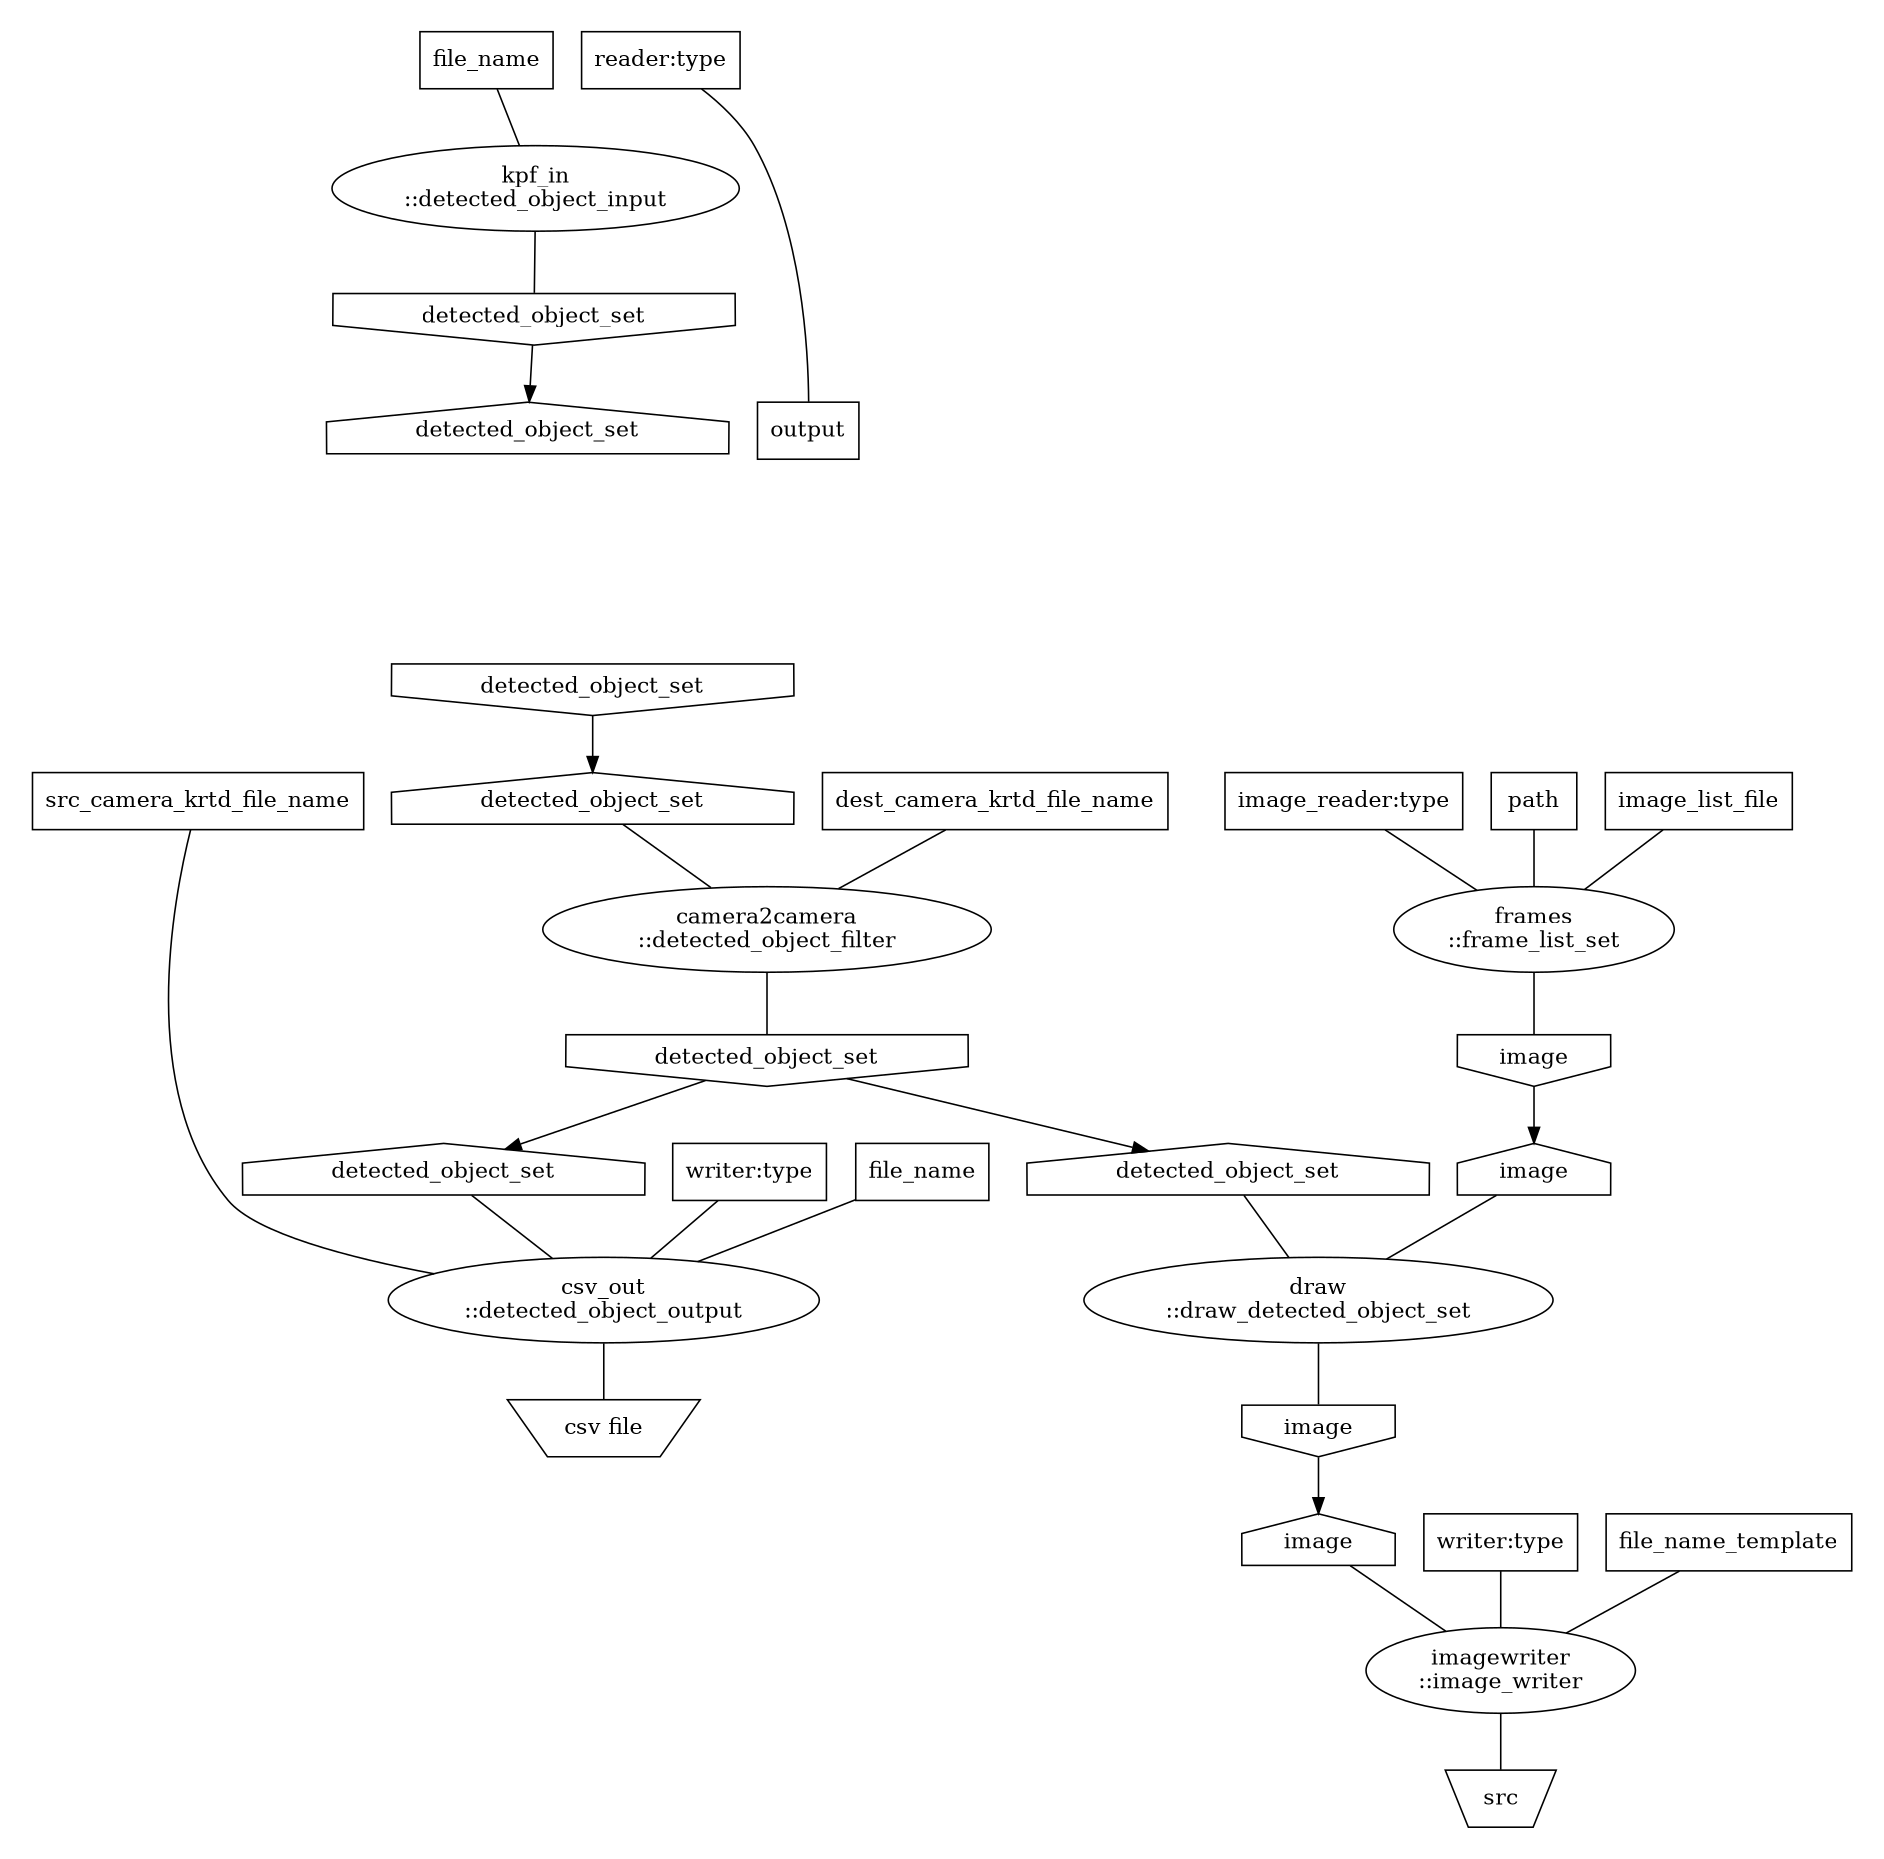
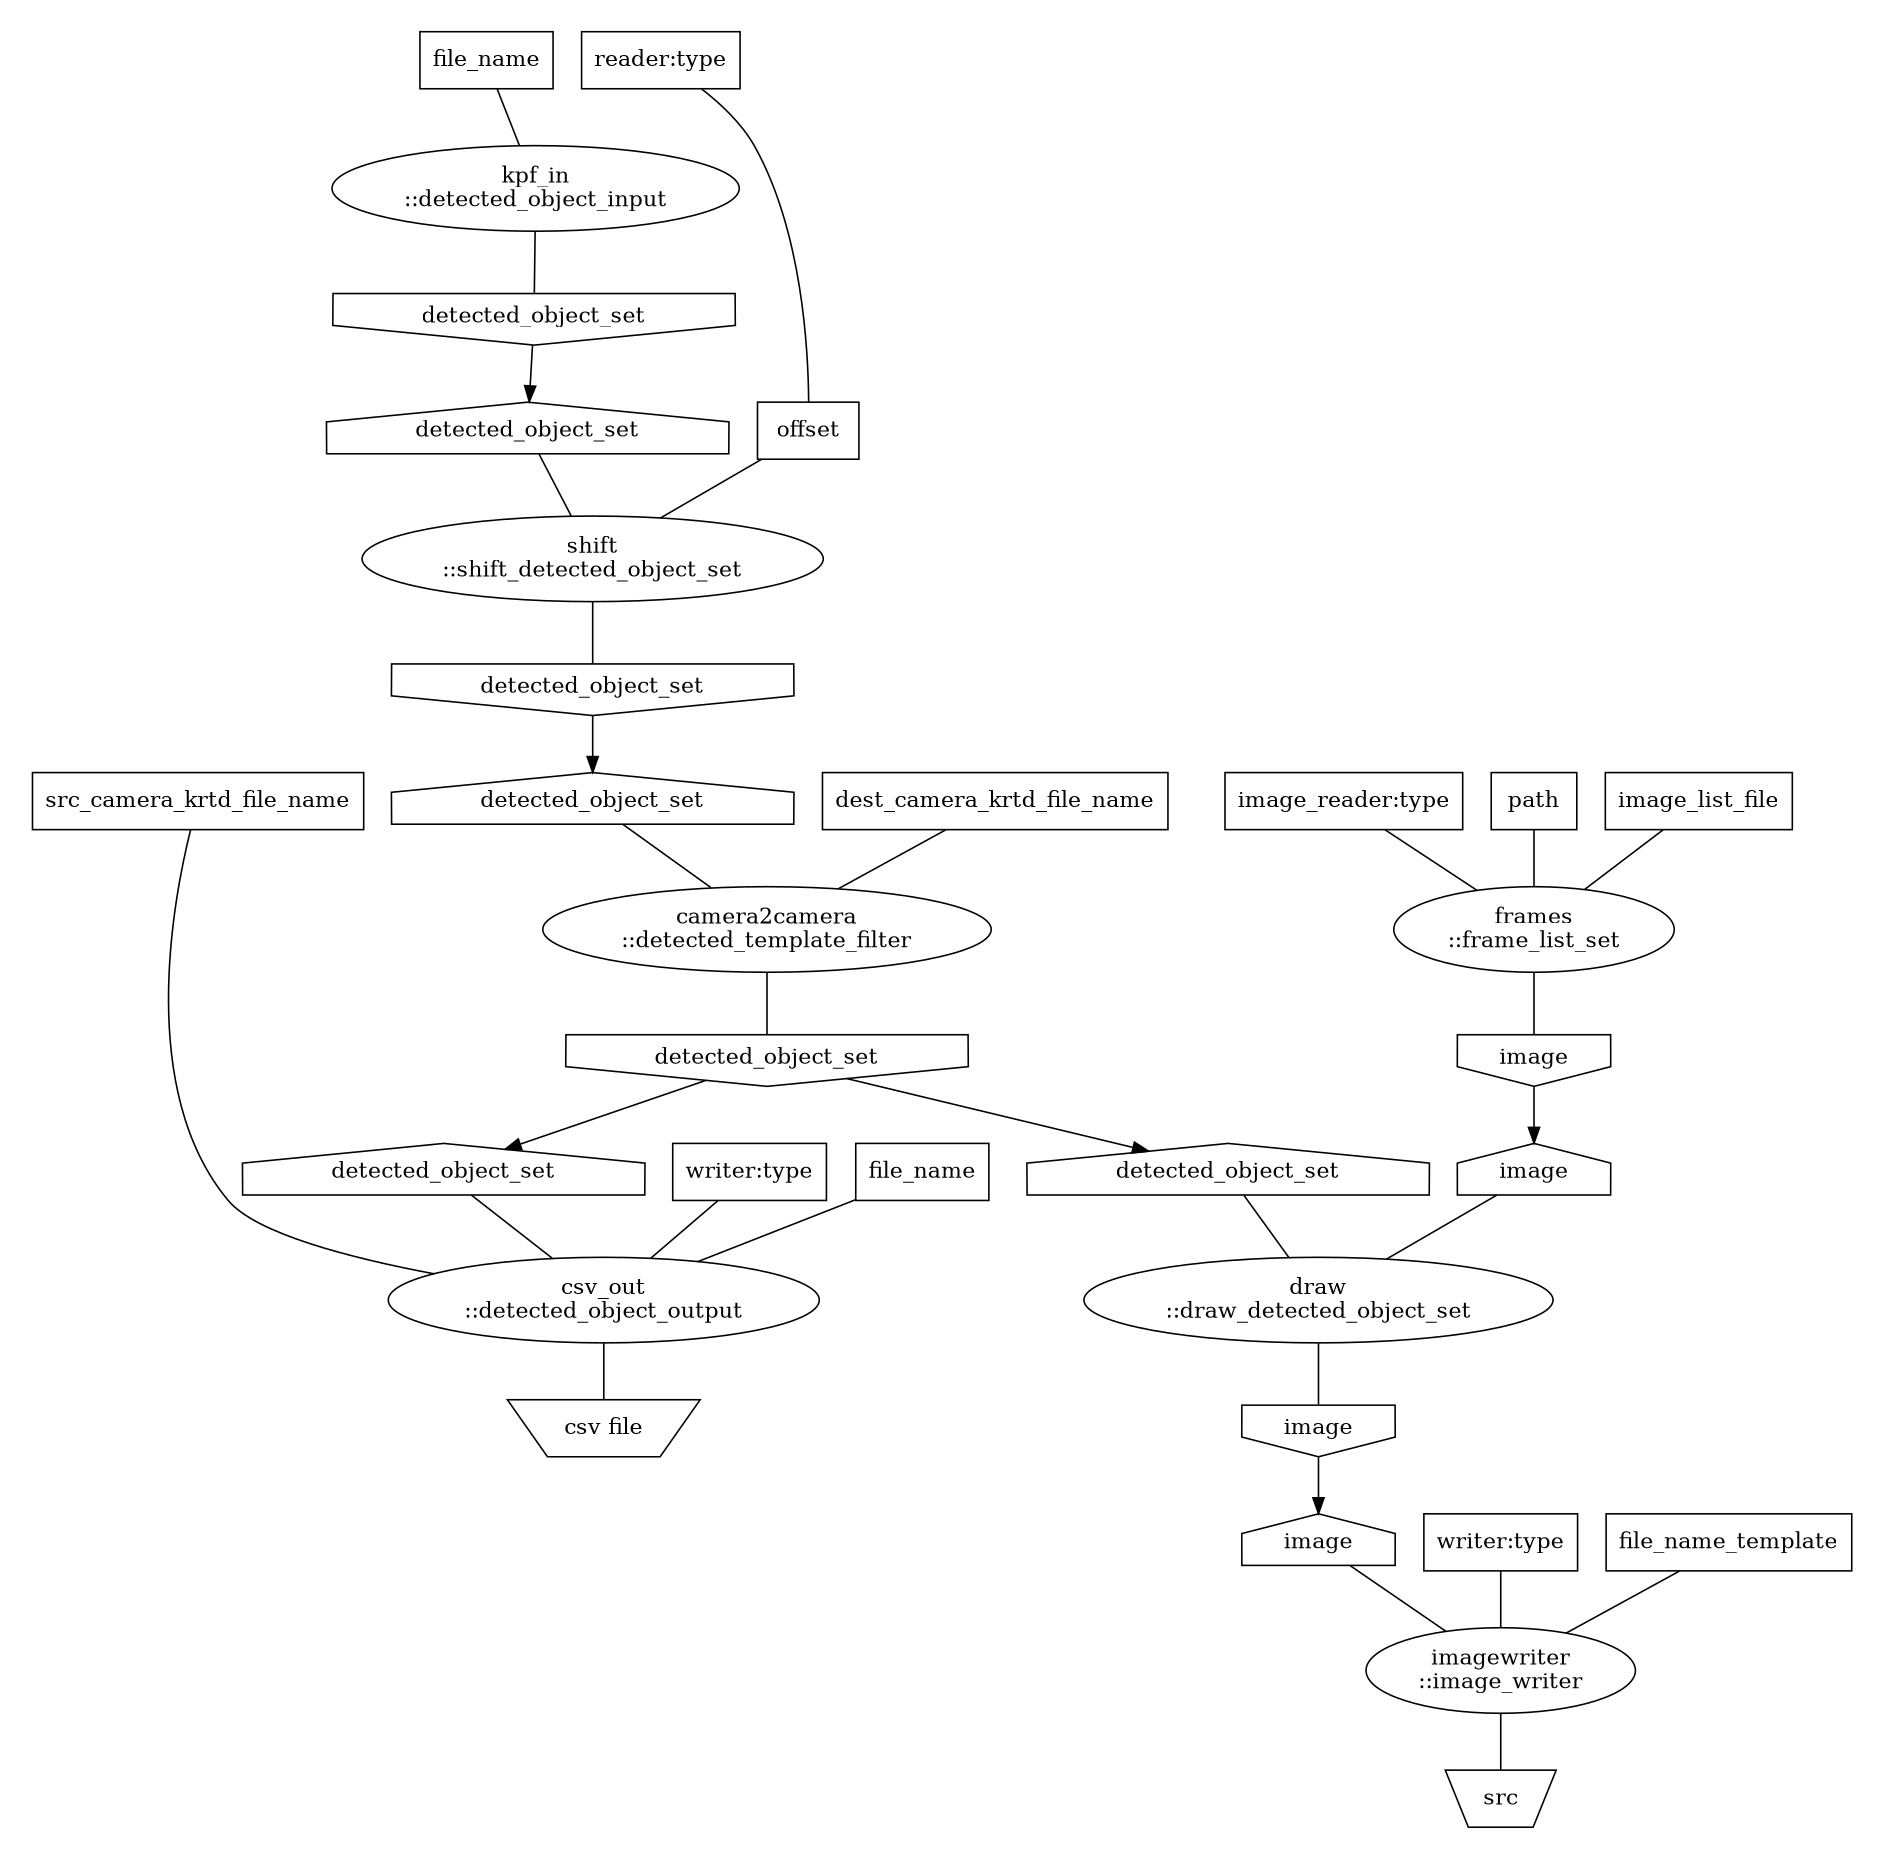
(808, 431) -> (808, 431)
none -> (593, 559)
(767, 929) -> (767, 929)
